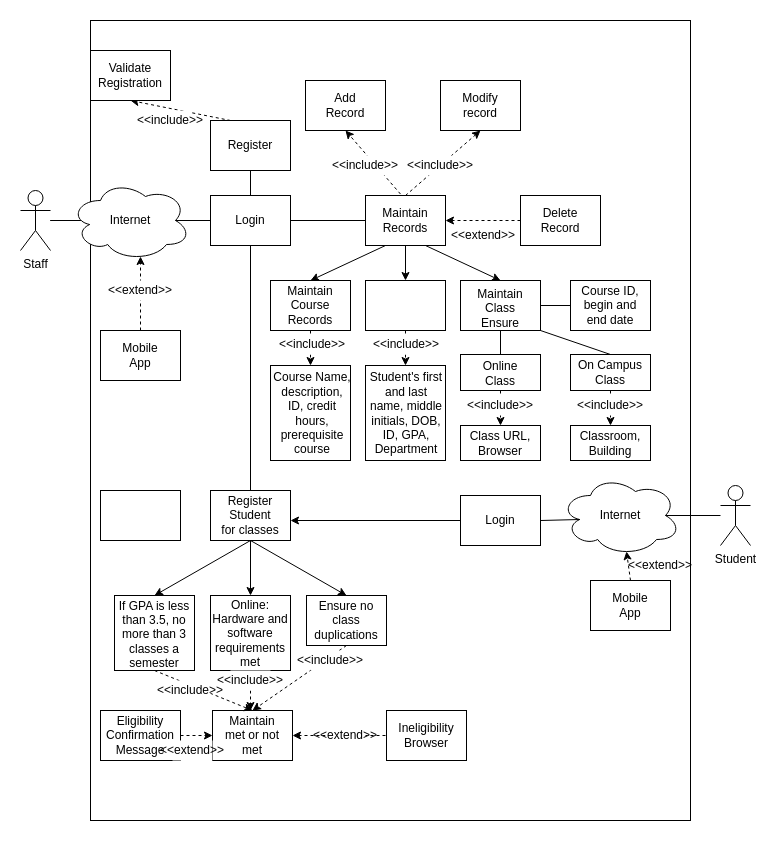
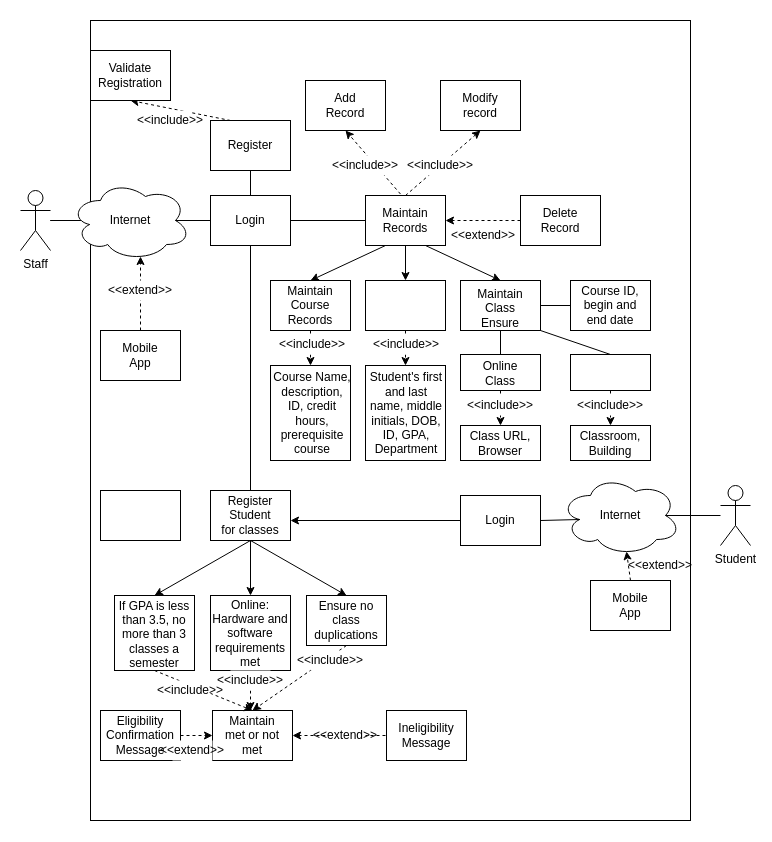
(611, 373) -> none
(427, 736) -> (427, 736)
